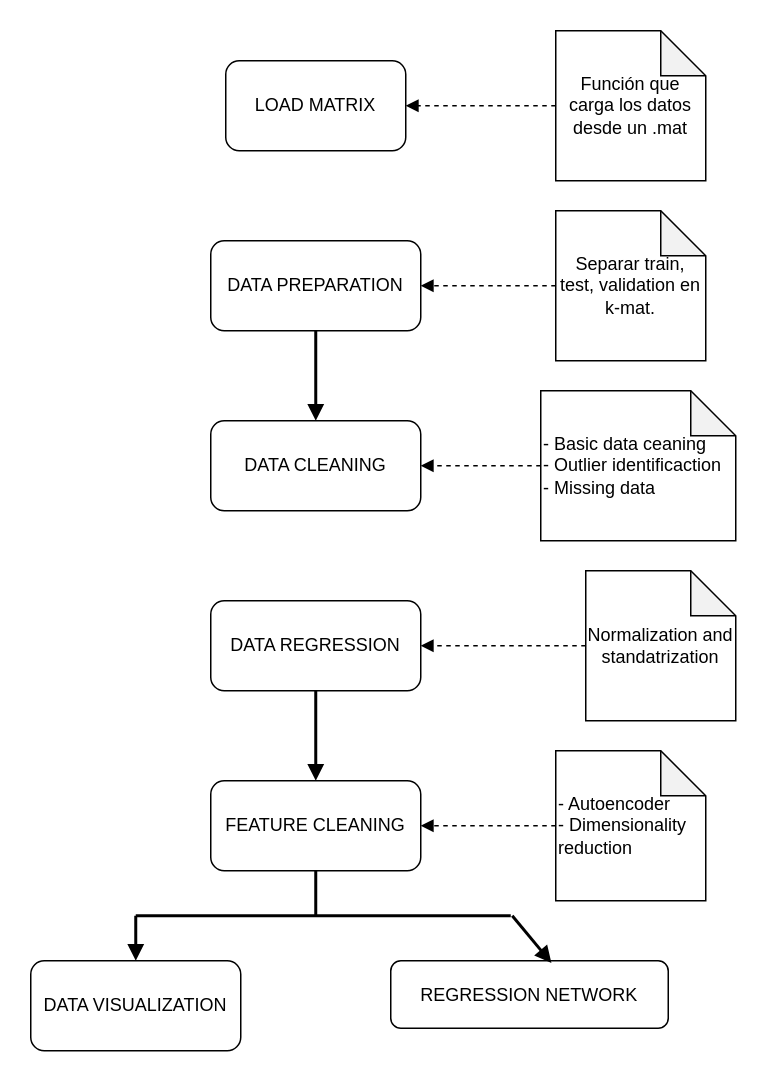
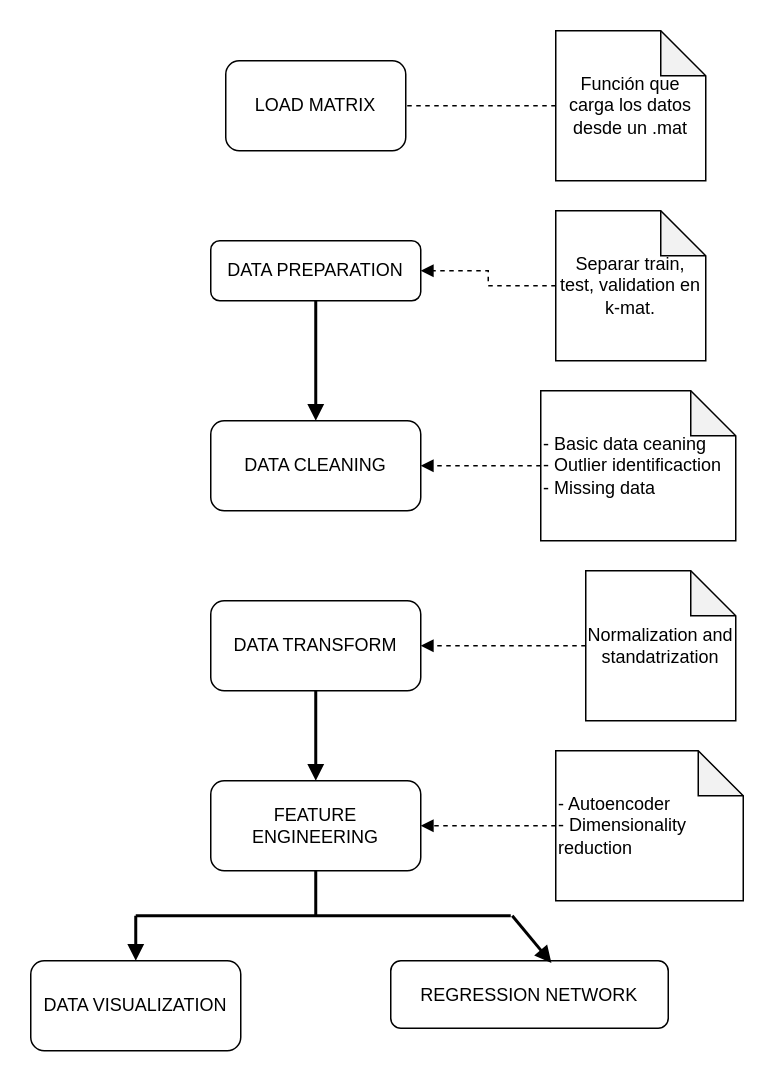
(419, 106) -> (413, 106)
(316, 286) -> (316, 271)
(316, 646) -> (316, 646)
(316, 826) -> (316, 826)
(631, 826) -> (650, 826)
